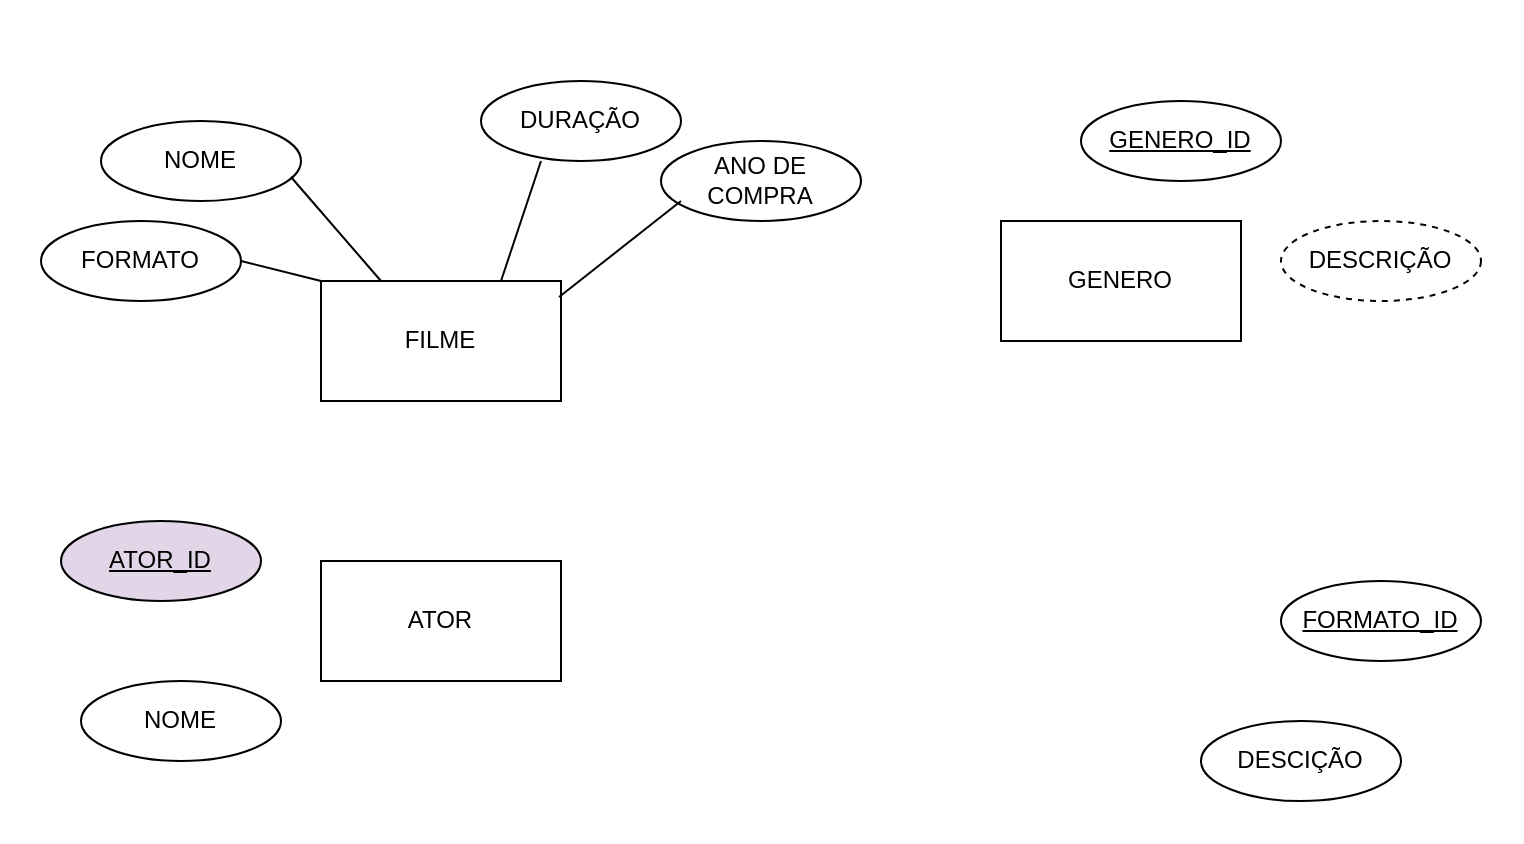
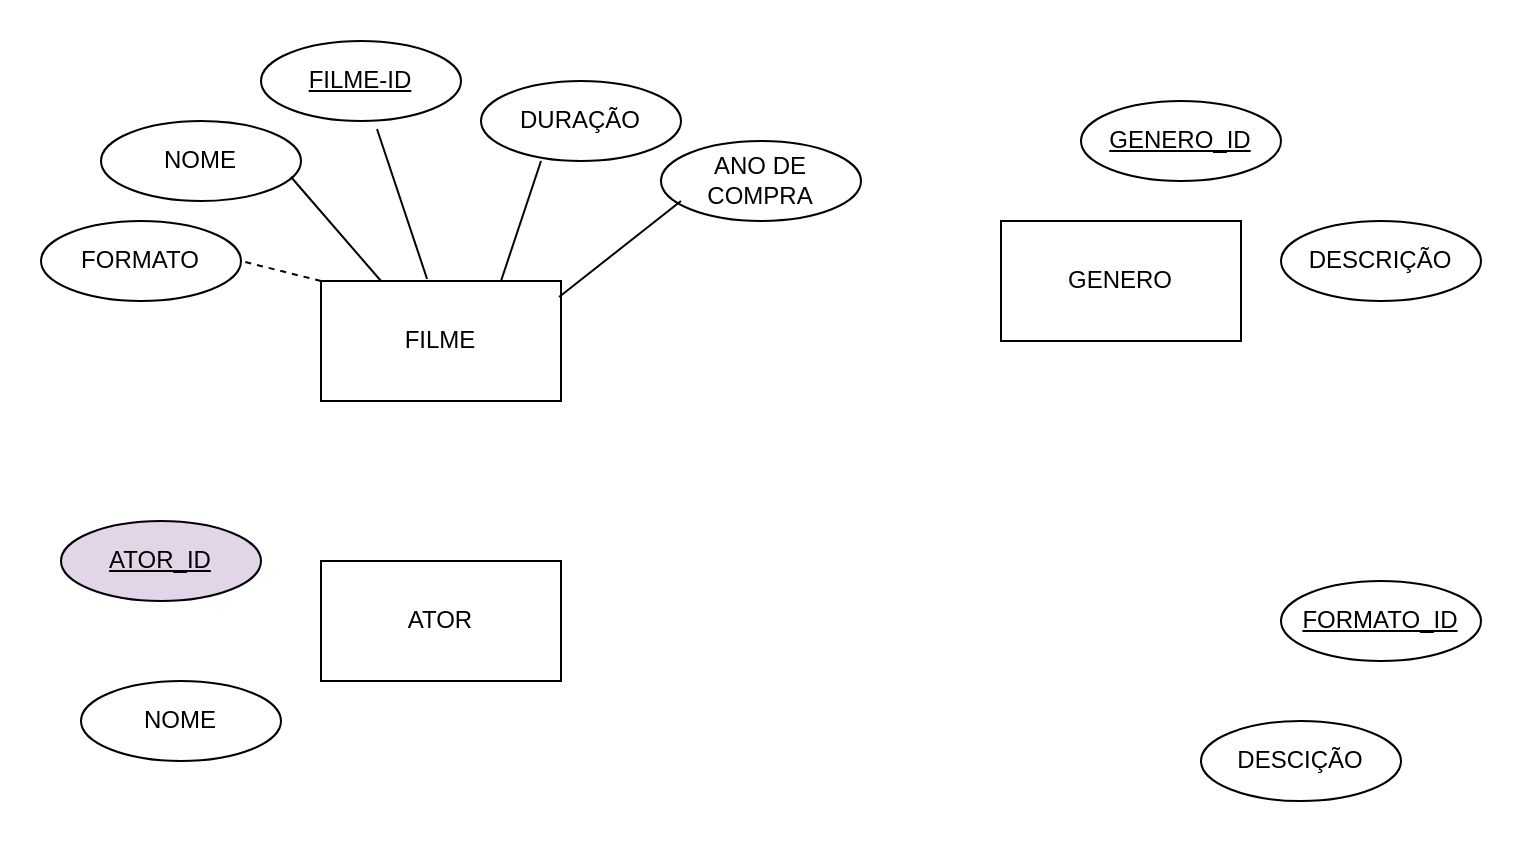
none -> (361, 81)
none -> (402, 204)
(1381, 261) -> (1381, 261)
(279, 271) -> (279, 271)
